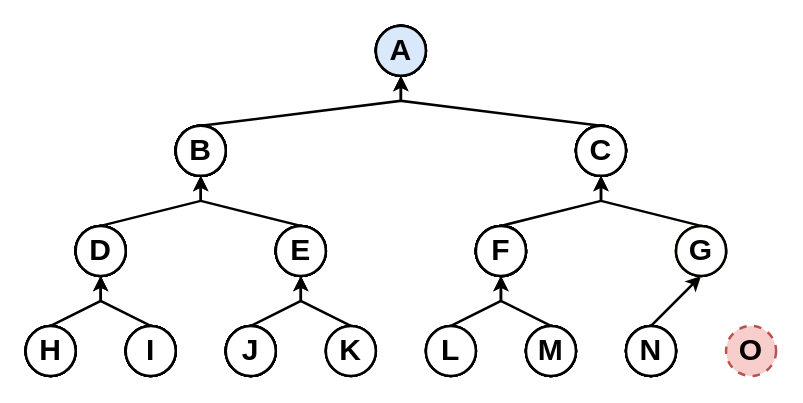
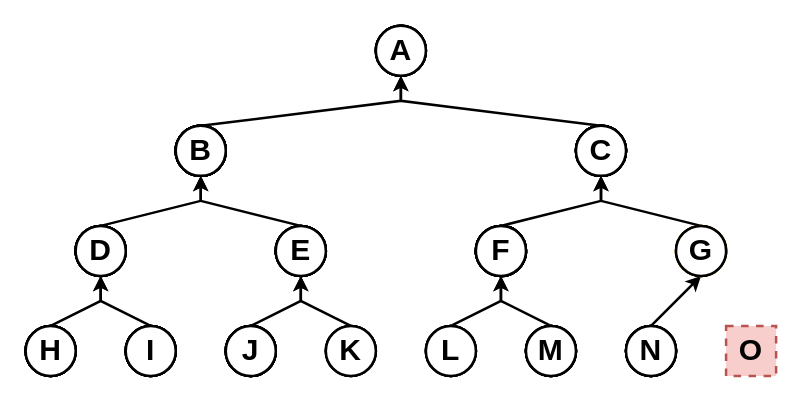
(401, 51) -> (401, 51)
(751, 351) -> (751, 351)
